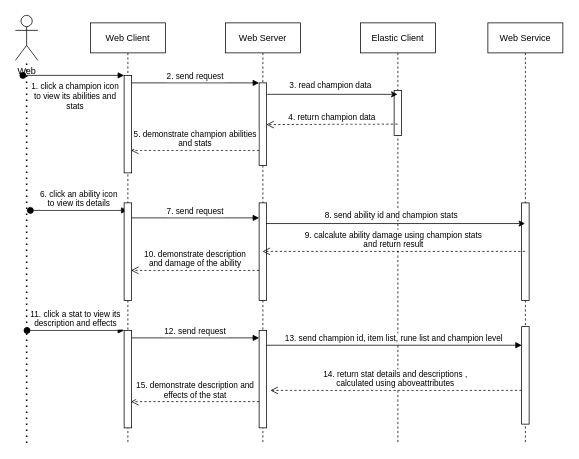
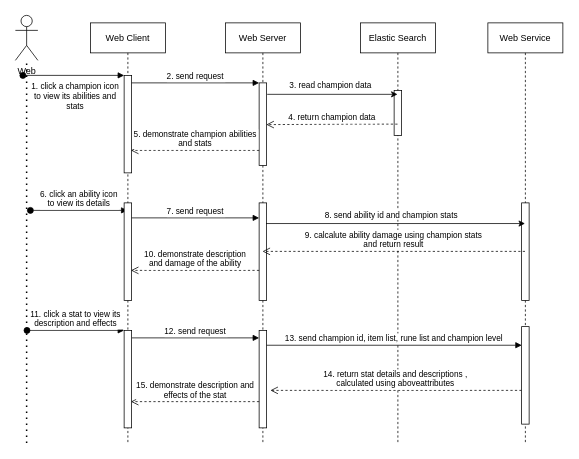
(398, 38) -> (398, 38)
